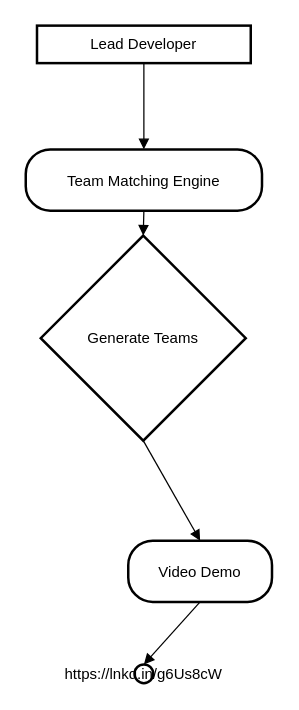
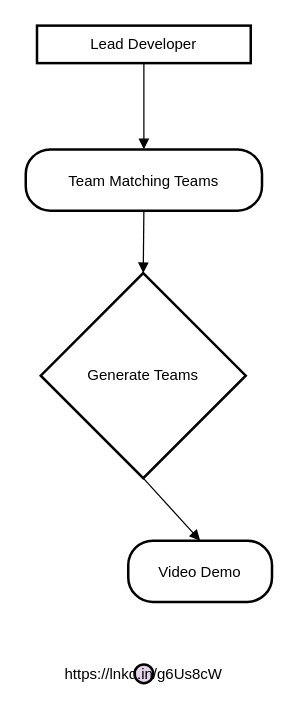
(143, 181) -> (143, 181)
(143, 338) -> (143, 376)
(175, 630) -> none
(144, 674) -> (144, 674)
